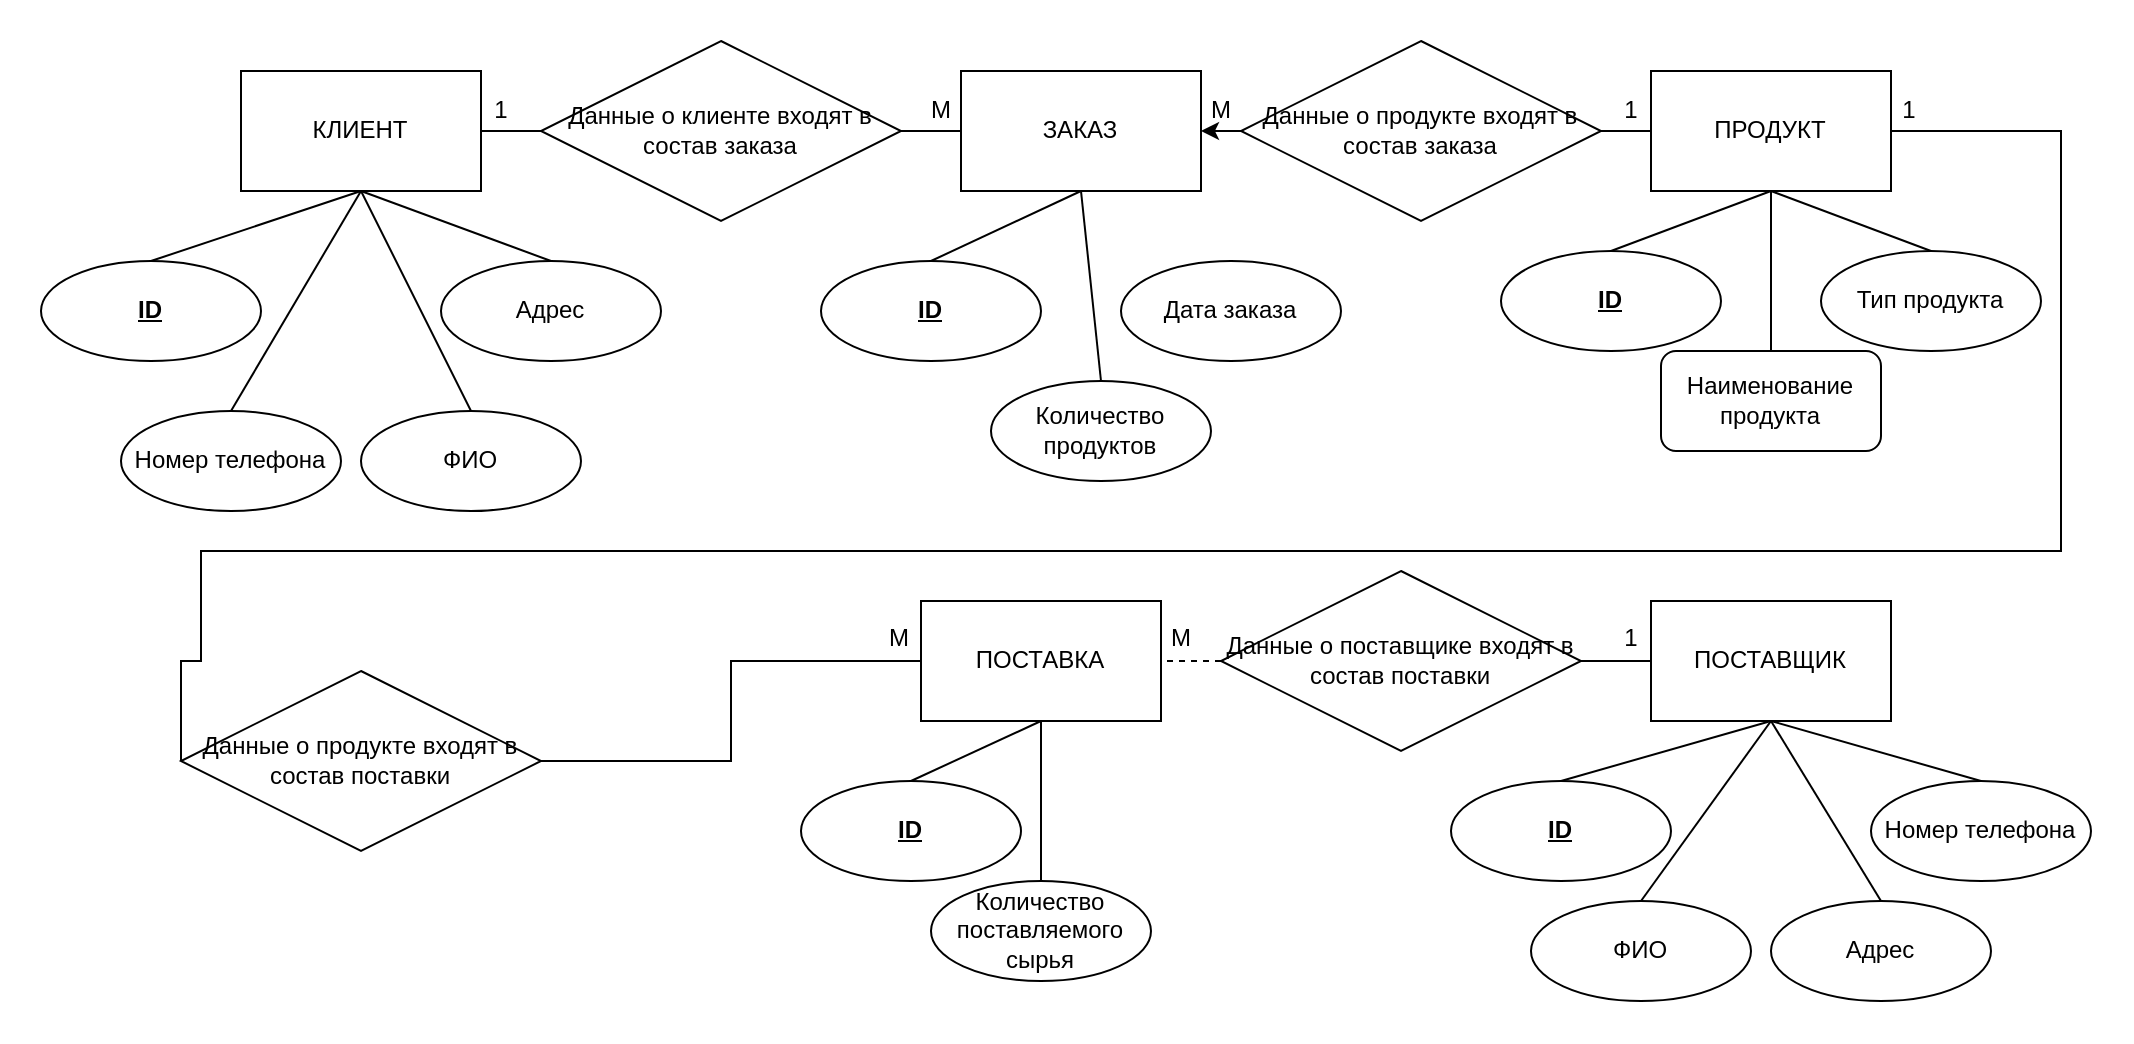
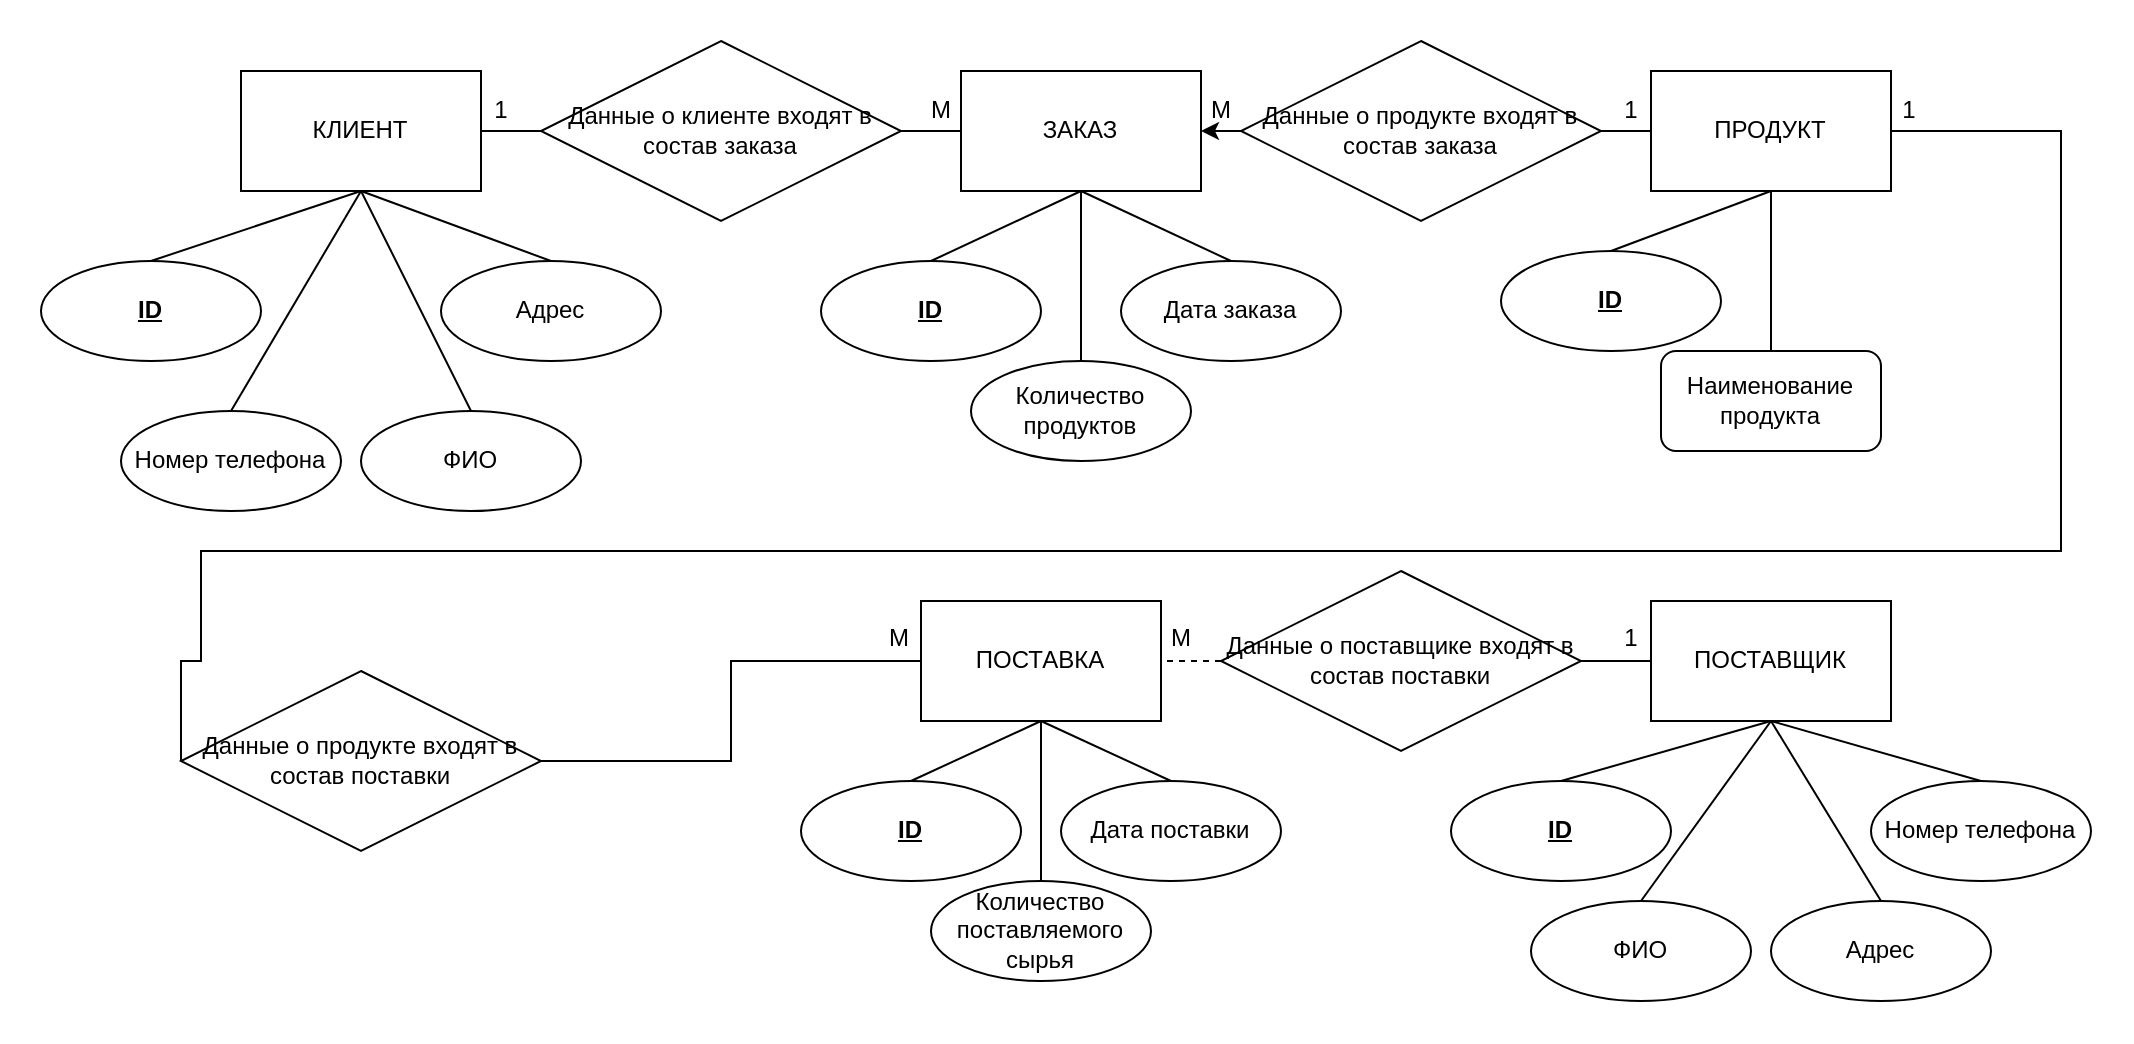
(1853, 222) -> none
none -> (1157, 227)
(1931, 301) -> none
(1101, 431) -> (1081, 411)
none -> (1107, 752)
none -> (1171, 831)
